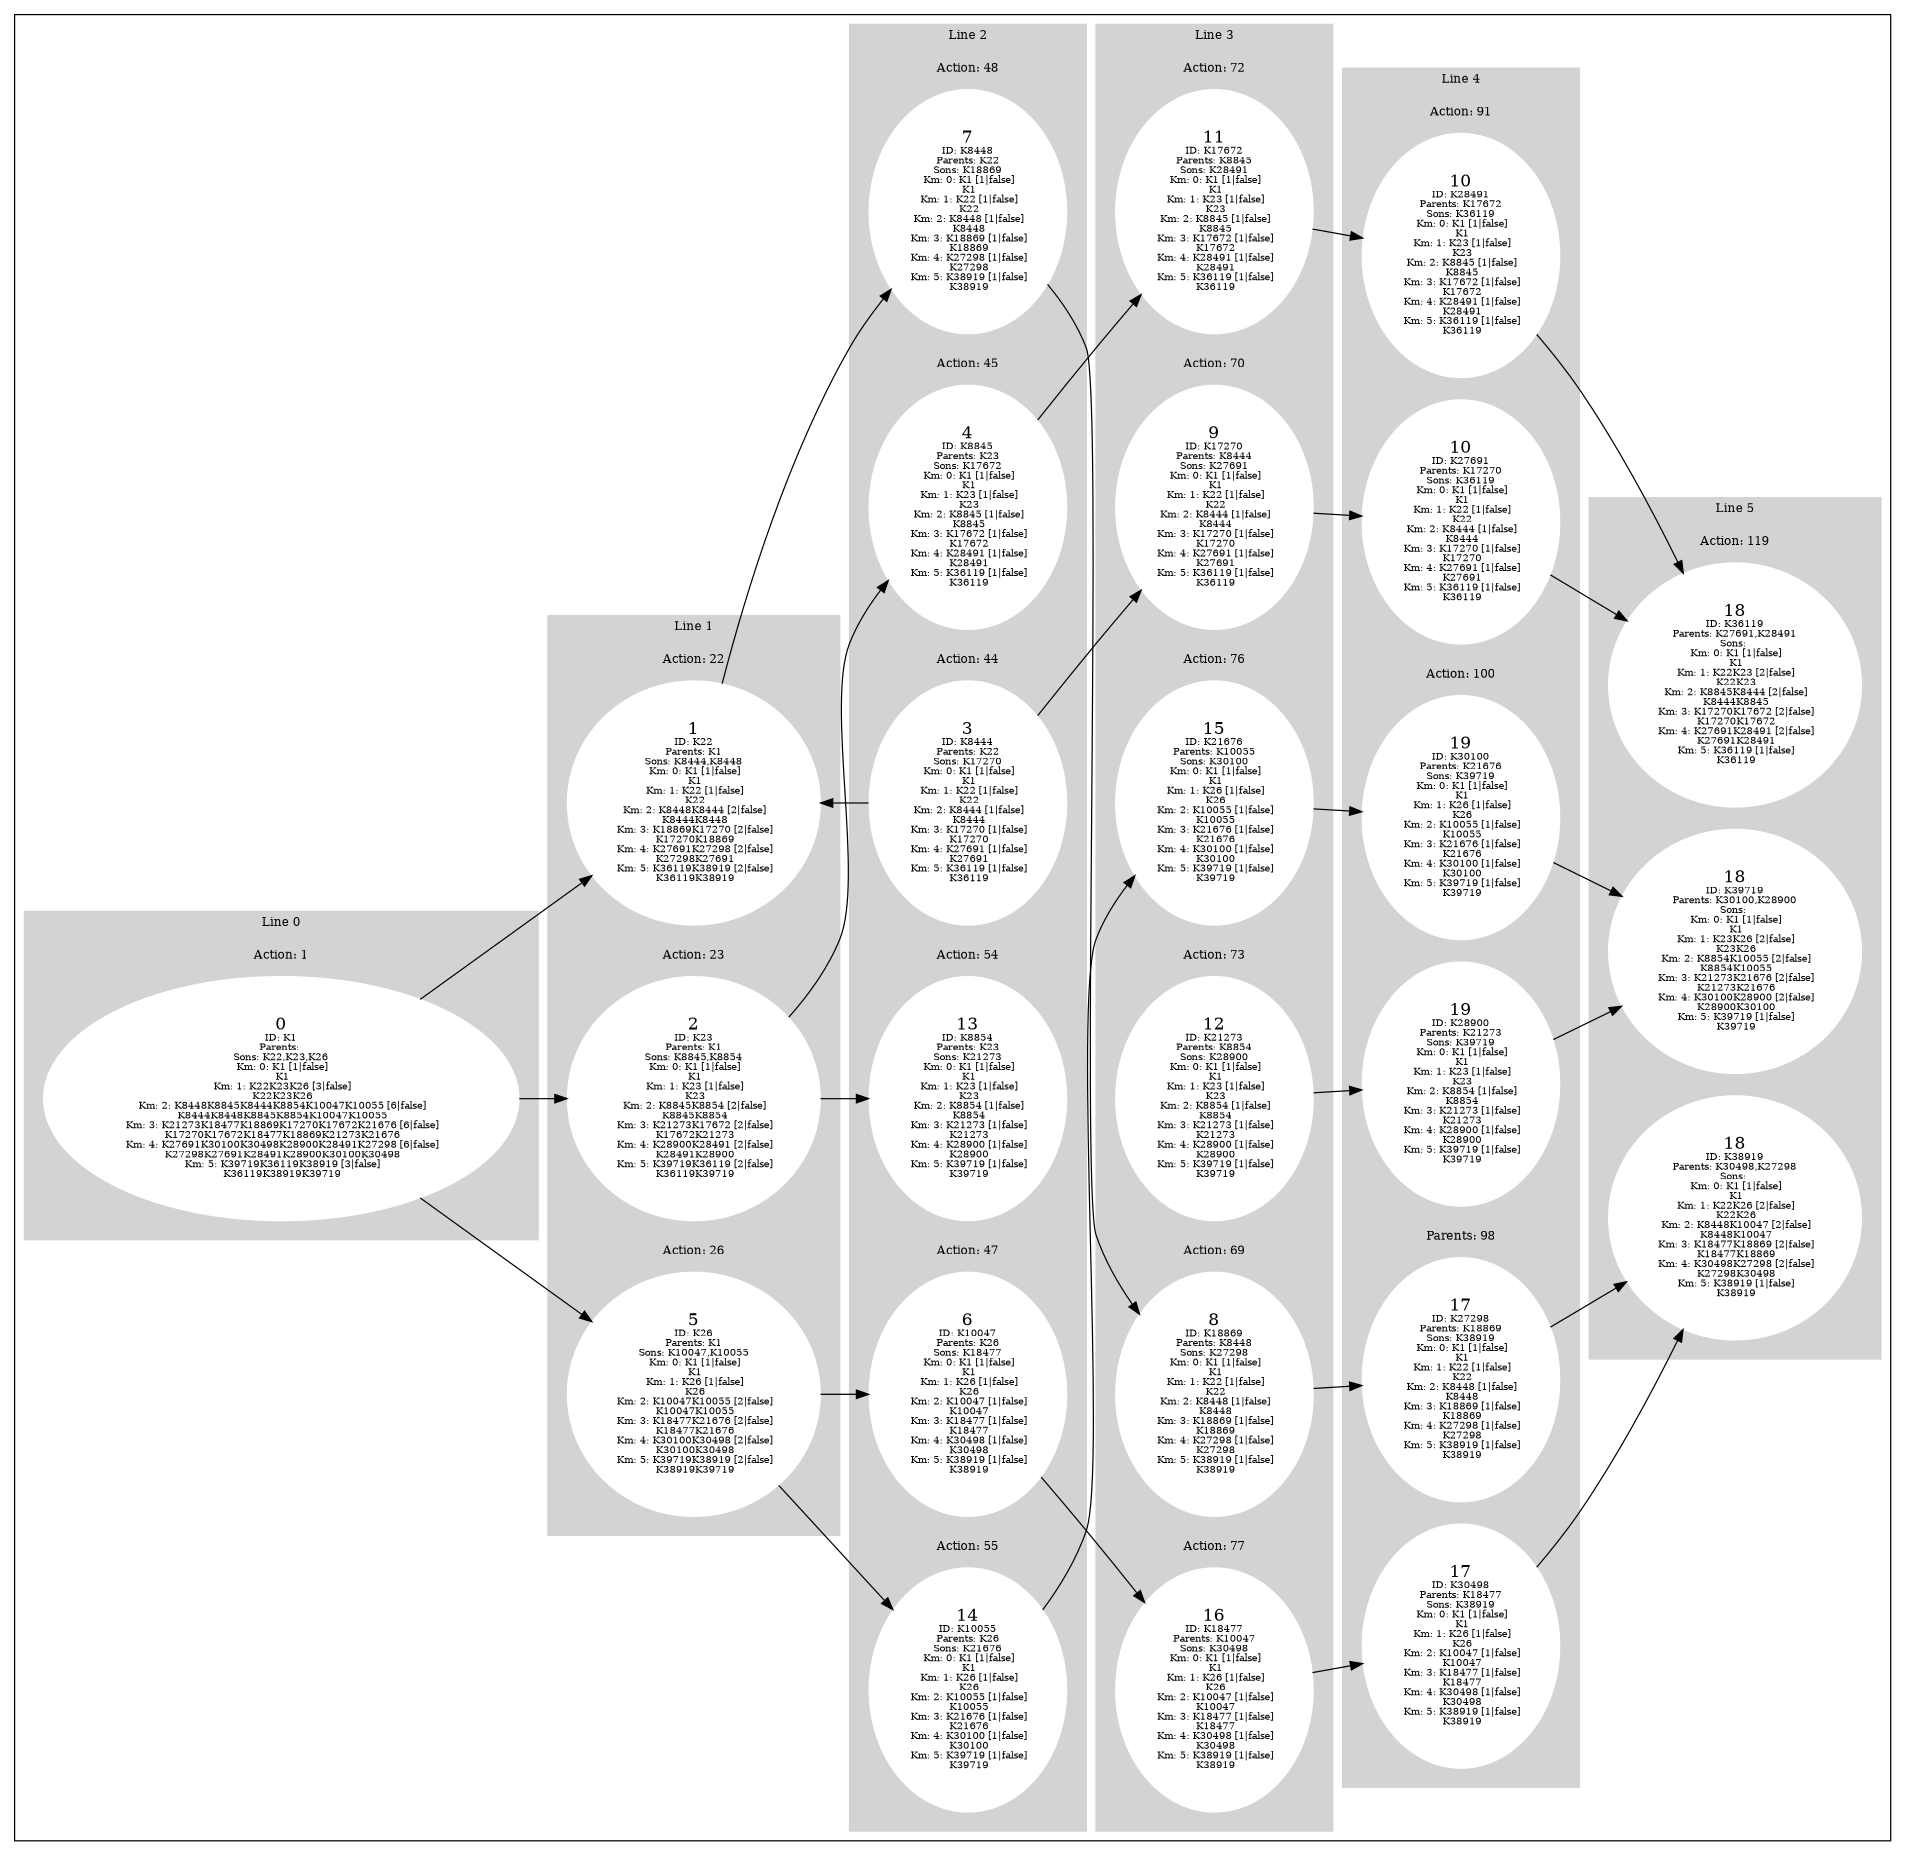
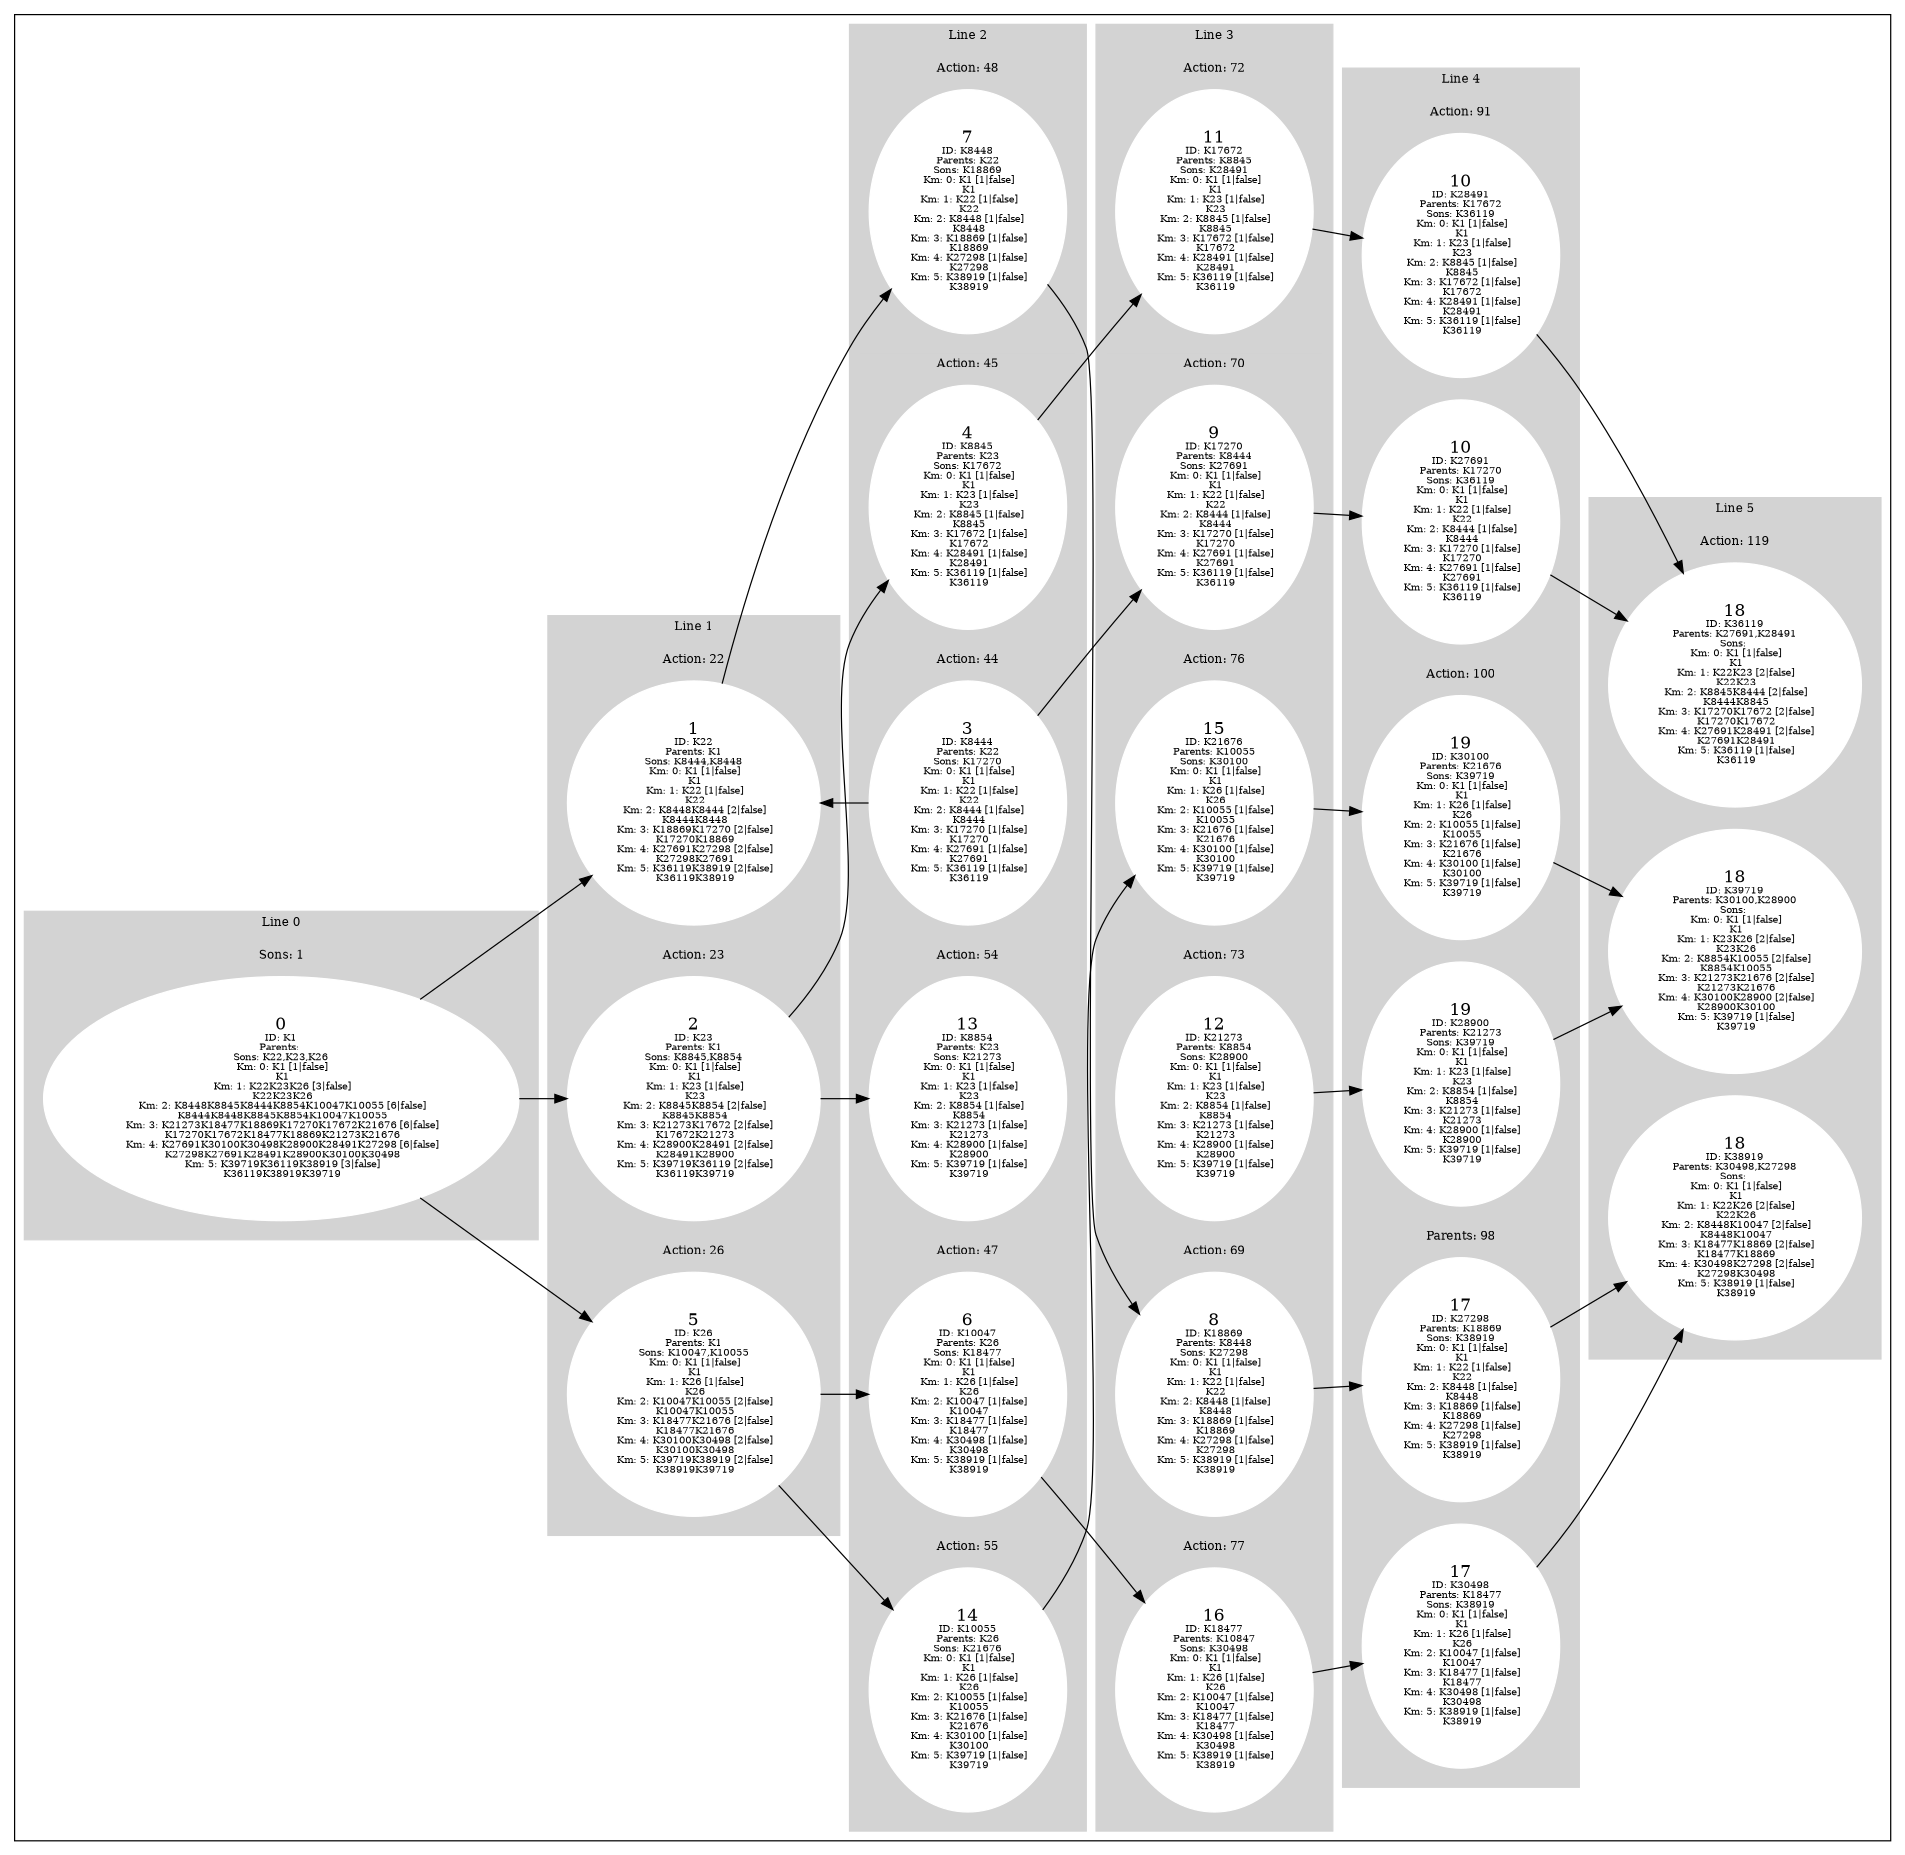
(281, 956) -> (281, 956)
(1214, 1639) -> (1214, 1639)
